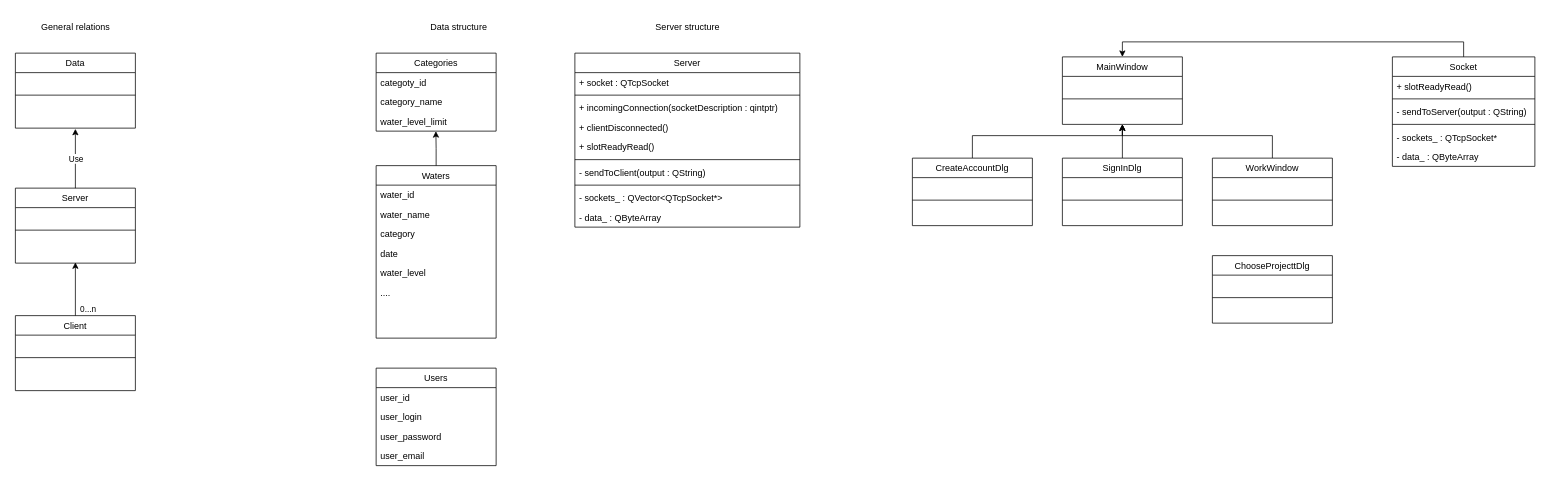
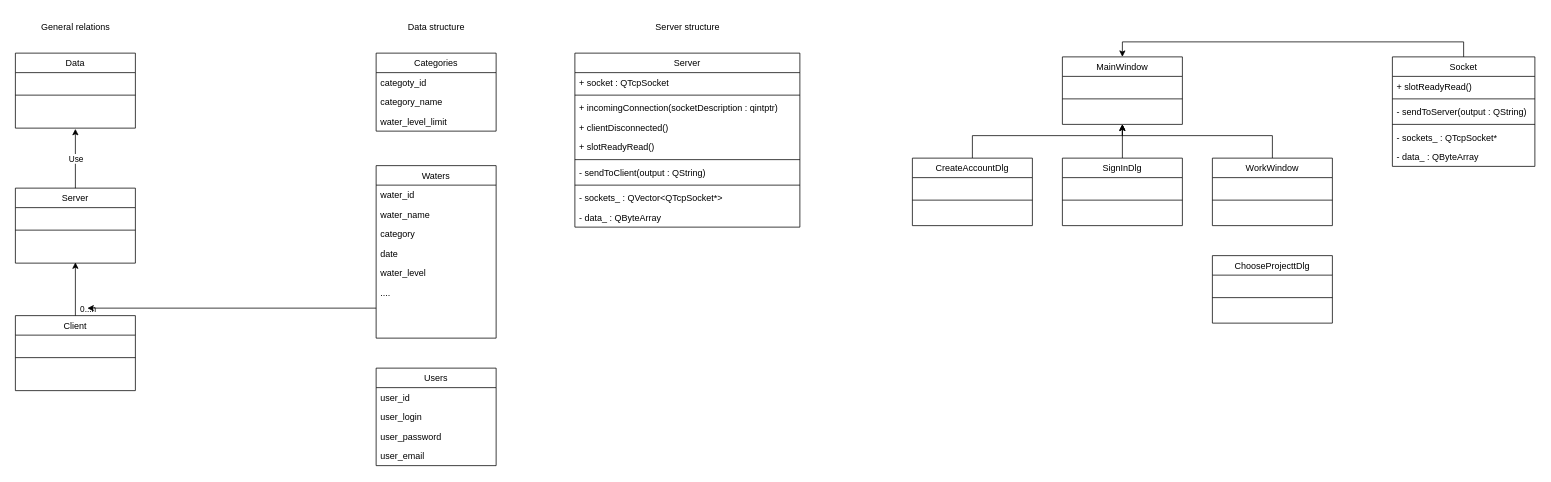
(459, 27) -> (436, 27)
(436, 137) -> (94, 308)
